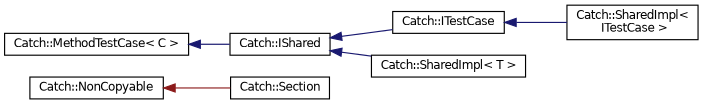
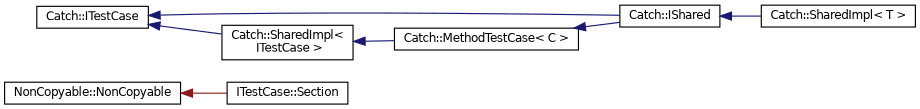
(367, 33) -> (390, 13)
none -> (380, 41)
(97, 88) -> (93, 93)
(280, 88) -> (288, 93)
